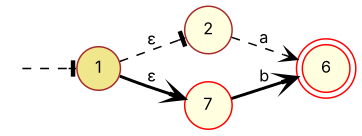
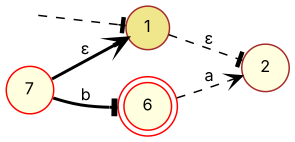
(257, 46) -> (203, 90)
(145, 85) -> (83, 62)
(257, 90) -> (81, 105)
